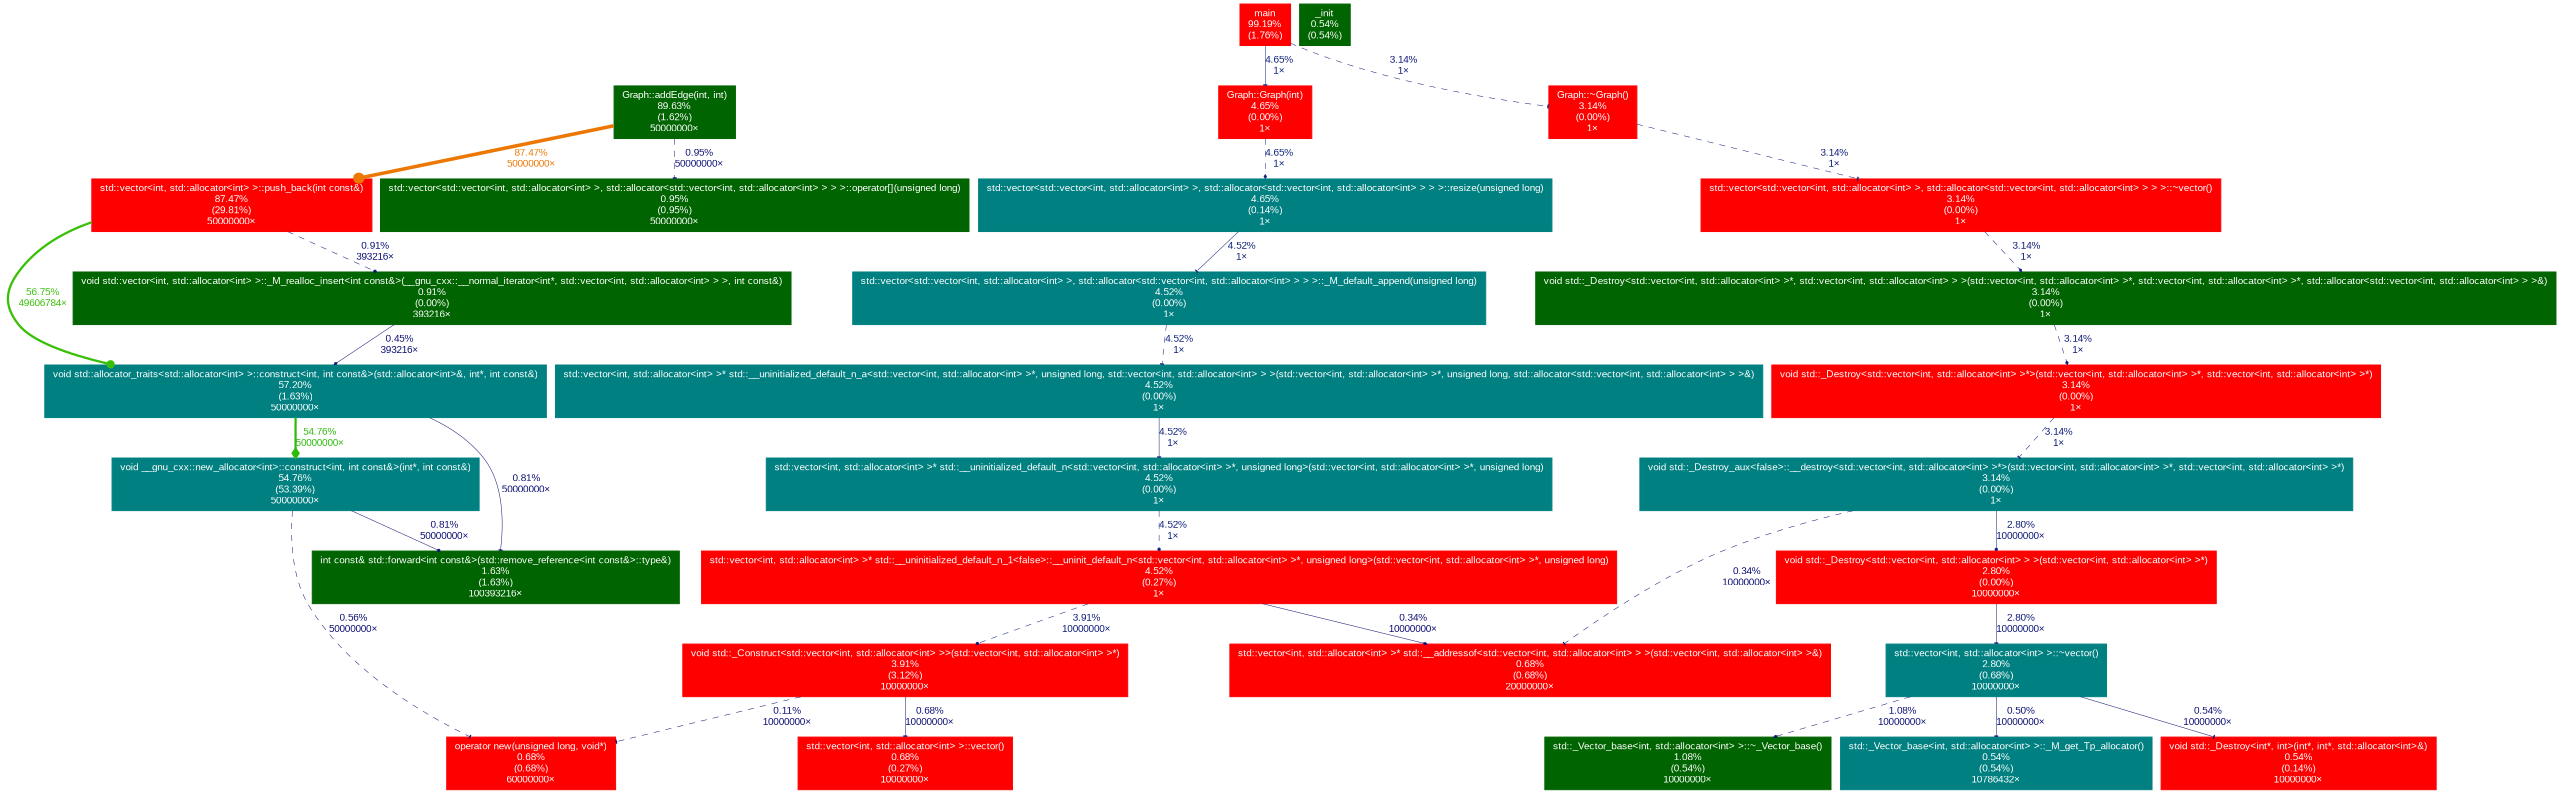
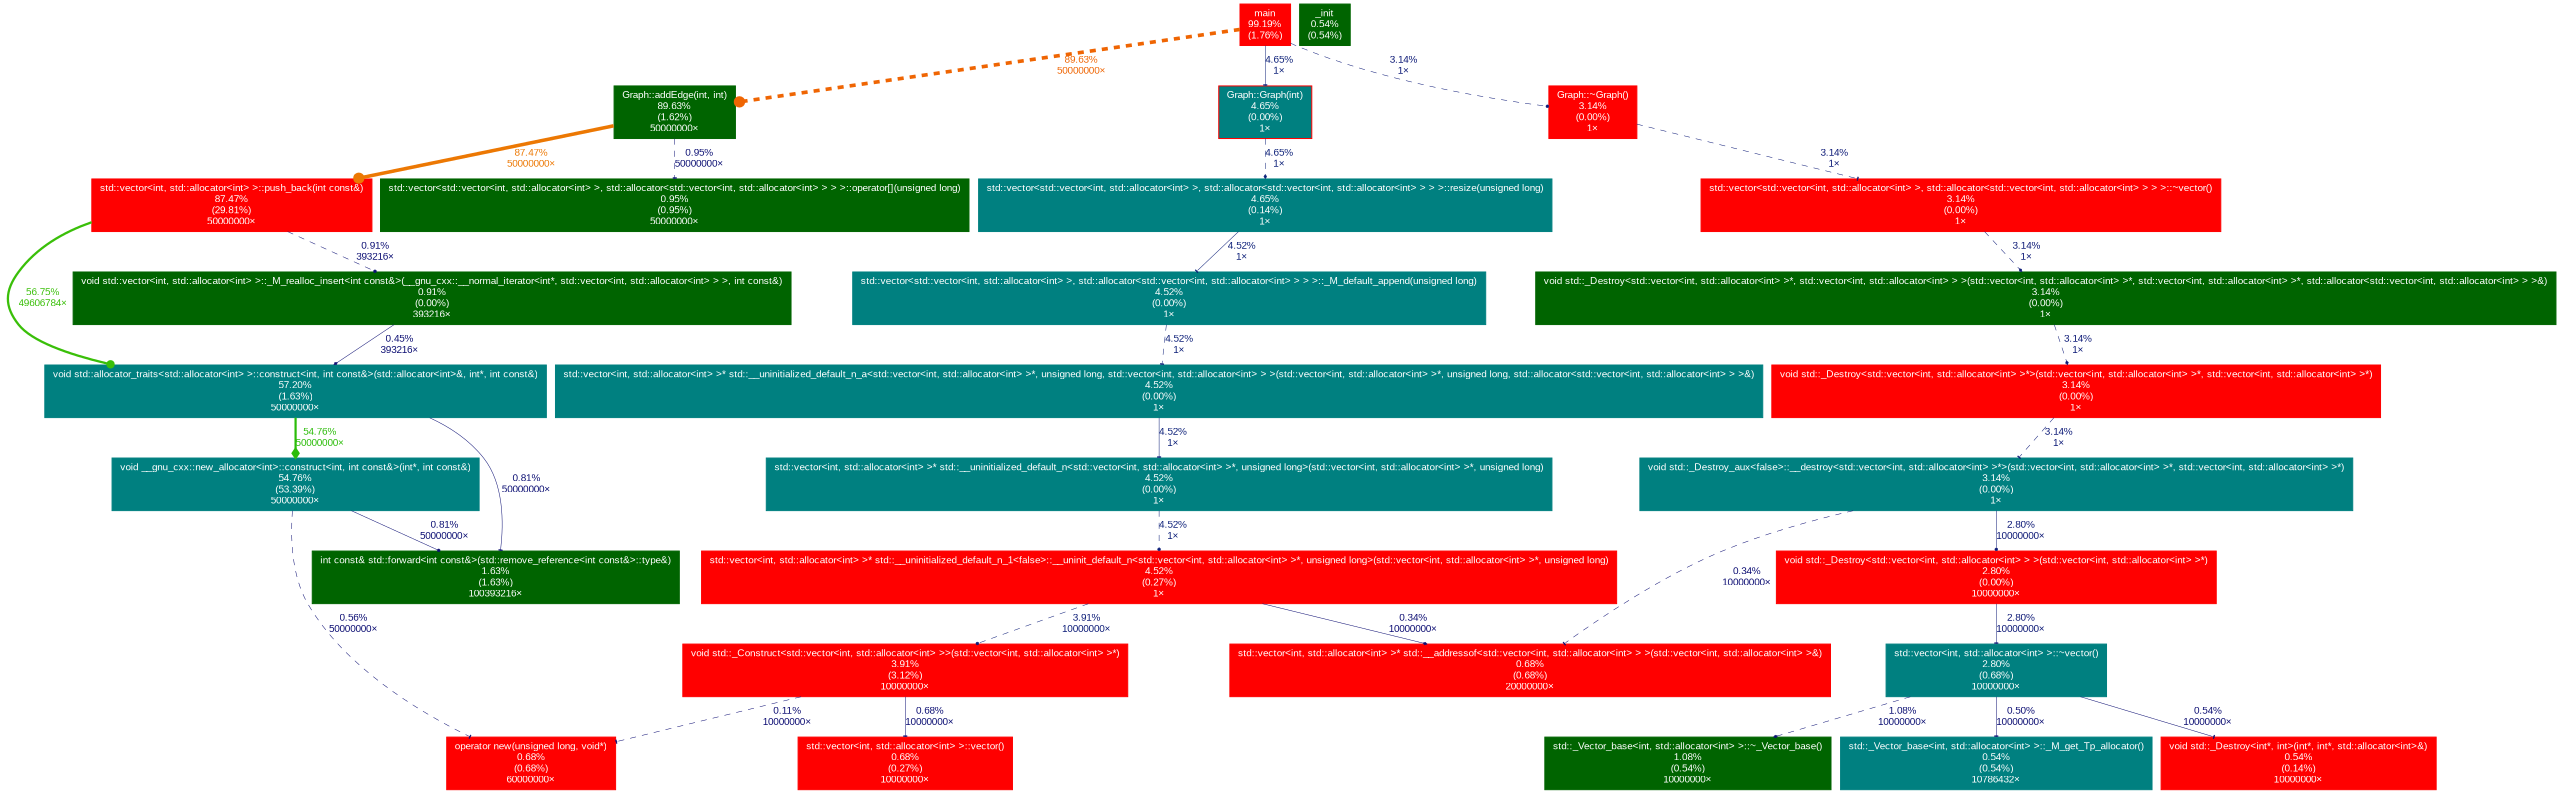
none -> (992, 65)
(1417, 83) -> (1417, 83)
(1265, 112) -> (1265, 112)
